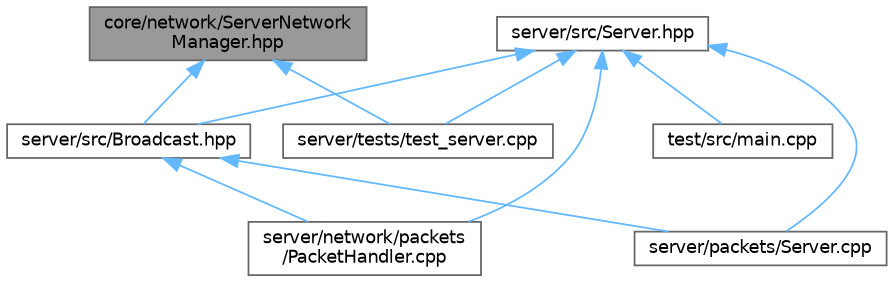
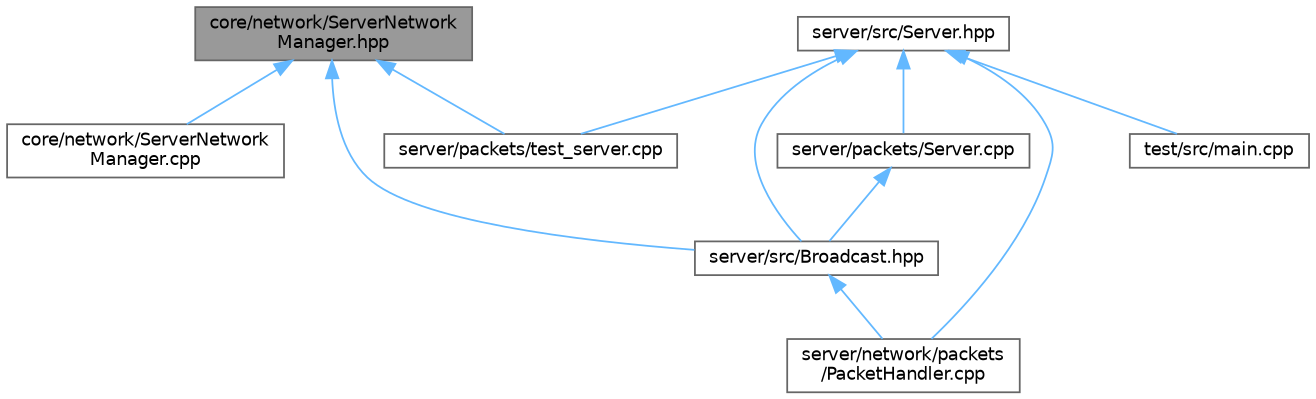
(418, 141) -> (531, 151)
none -> (146, 151)
(454, 196) -> (854, 212)
